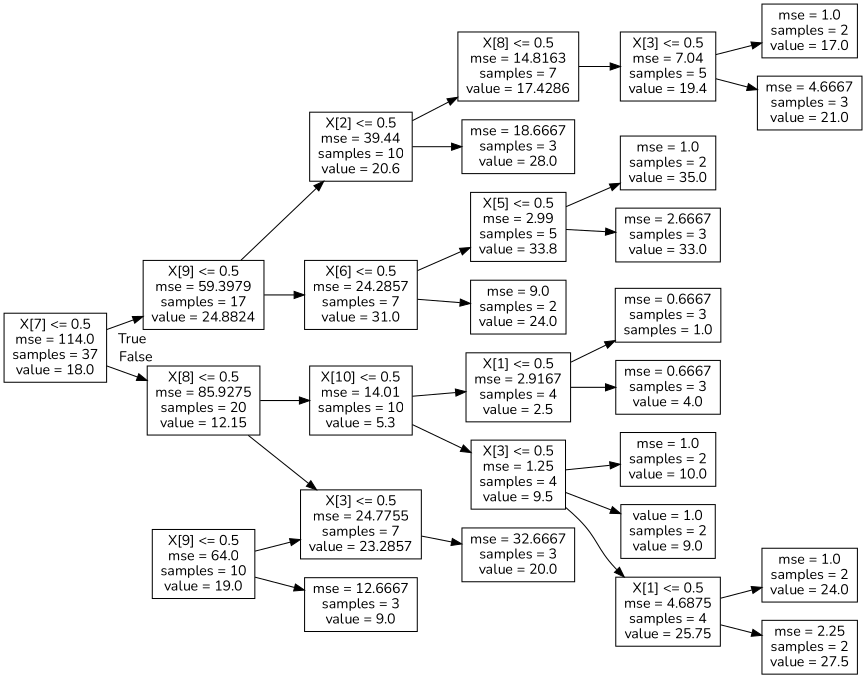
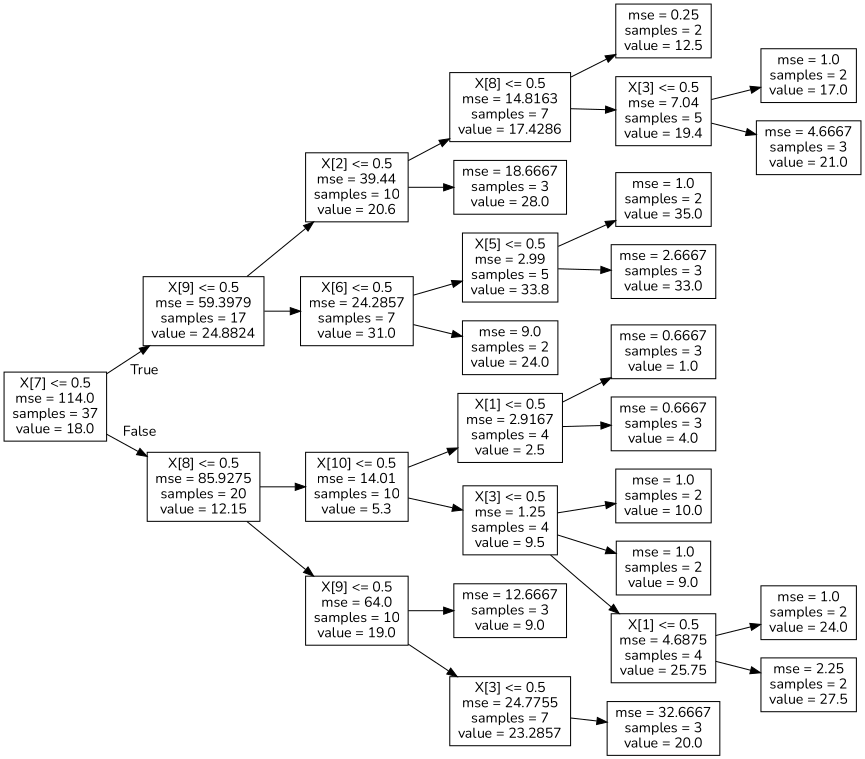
none -> (663, 31)
(668, 315) -> (663, 352)
(278, 459) -> (276, 546)
(668, 531) -> (663, 568)
